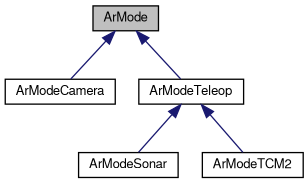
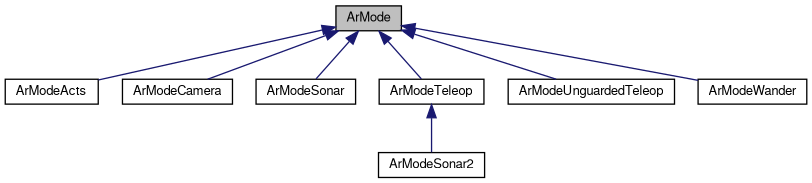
none -> (52, 92)
none -> (591, 92)
none -> (752, 92)
(155, 133) -> (333, 60)
(253, 165) -> (432, 165)
